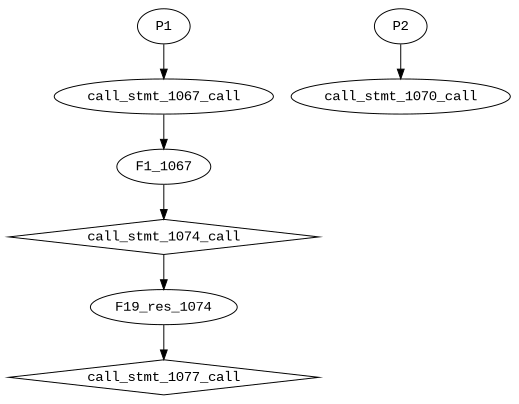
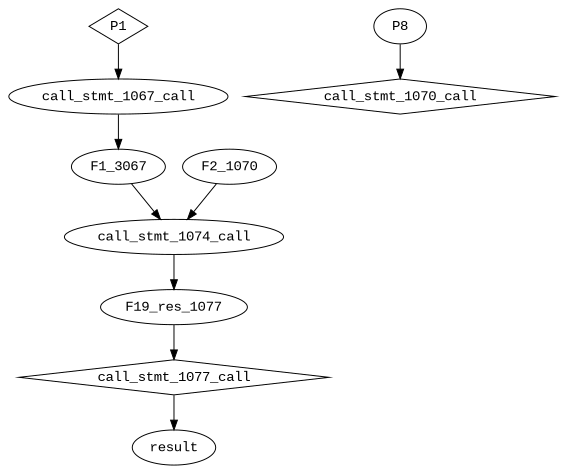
(164, 26) -> (118, 26)
(401, 26) -> (400, 26)
(401, 97) -> (400, 97)
(164, 167) -> (118, 167)
none -> (230, 167)
(164, 237) -> (174, 237)
(164, 307) -> (174, 307)
none -> (174, 448)
